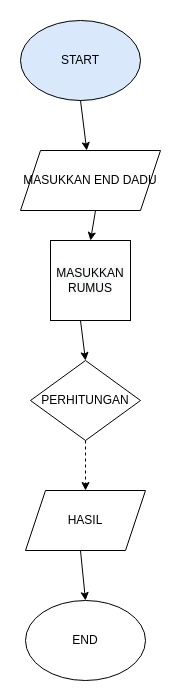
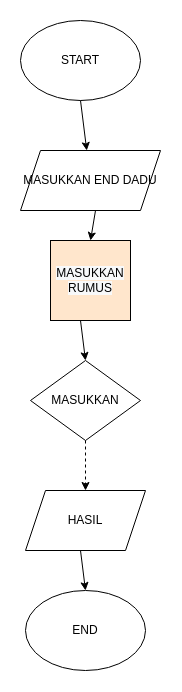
(81, 61) -> (81, 61)
(91, 281) -> (91, 281)
(86, 401) -> (86, 401)
(86, 641) -> (86, 631)
